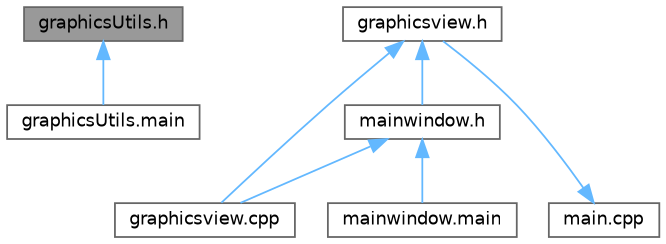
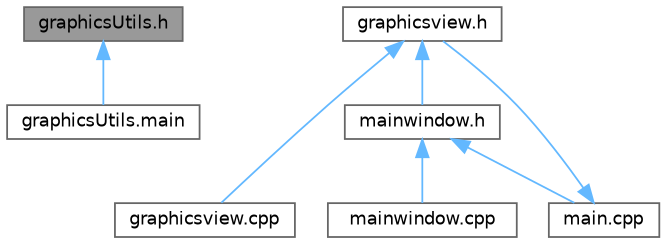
(306, 175) -> (521, 175)
(422, 220) -> (422, 220)
